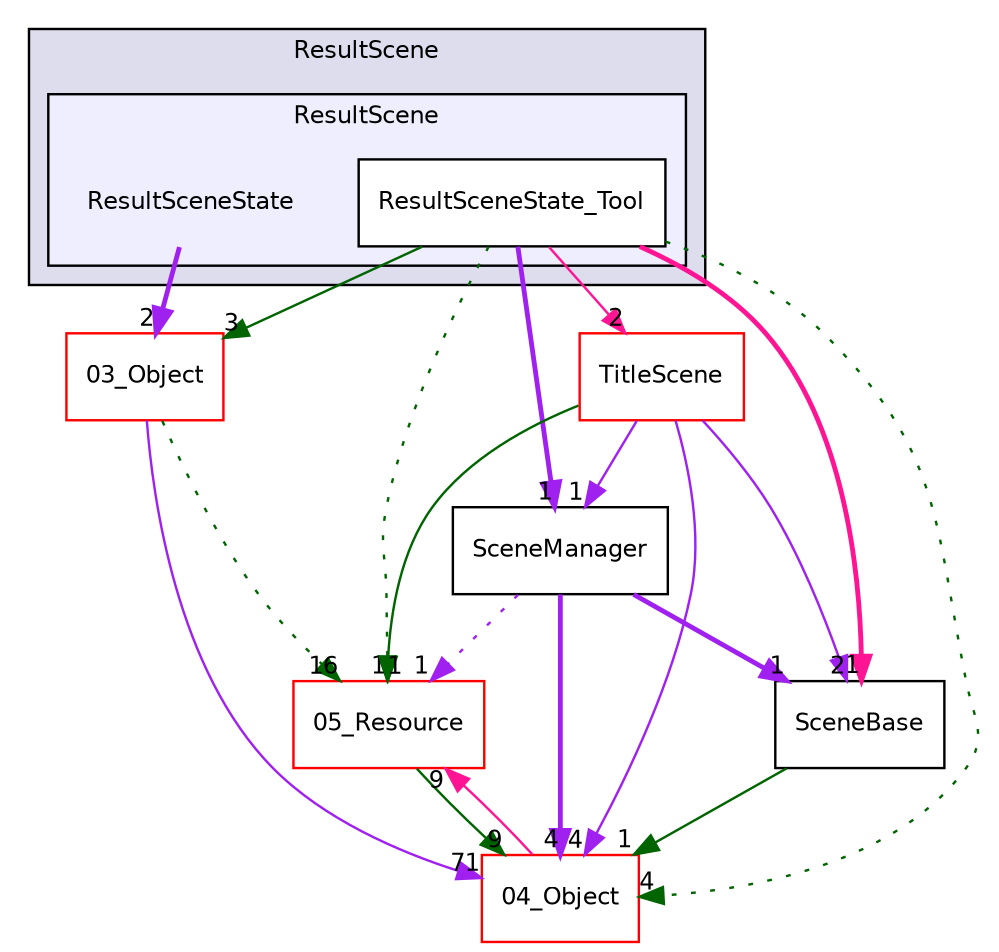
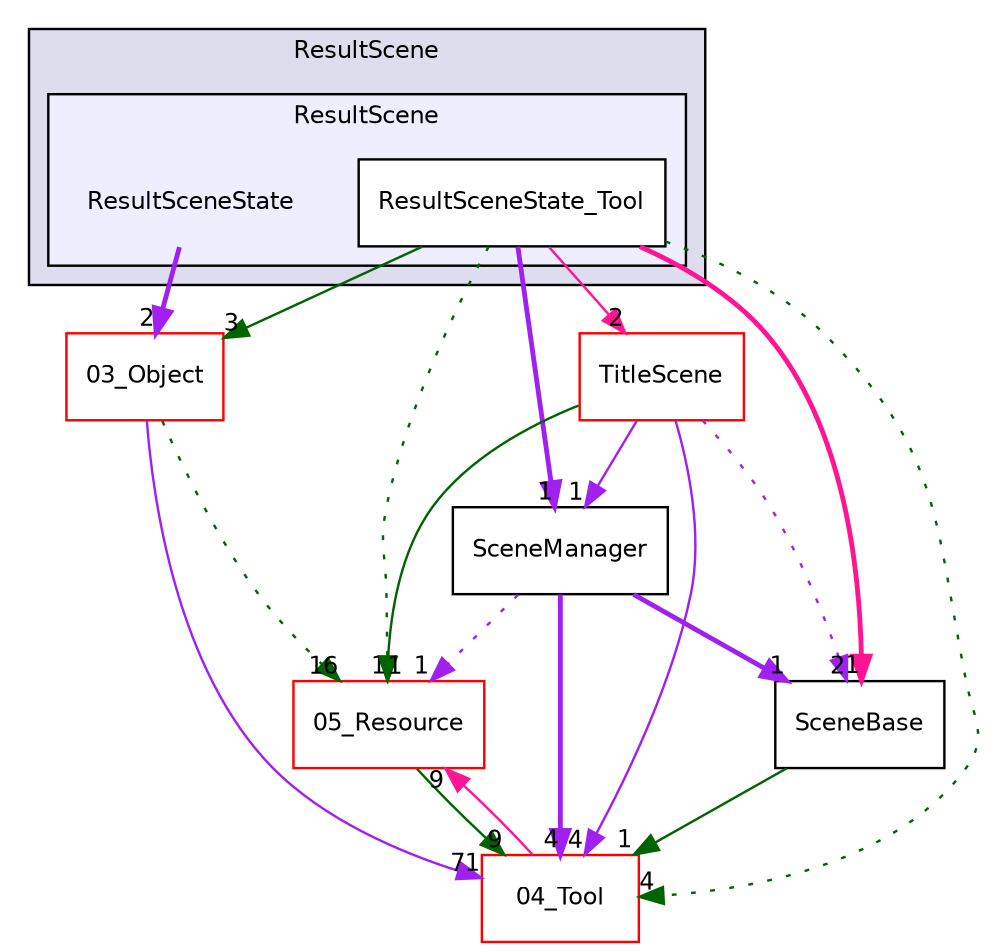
(784, 531) -> (784, 531)
(560, 898) -> (560, 898)
